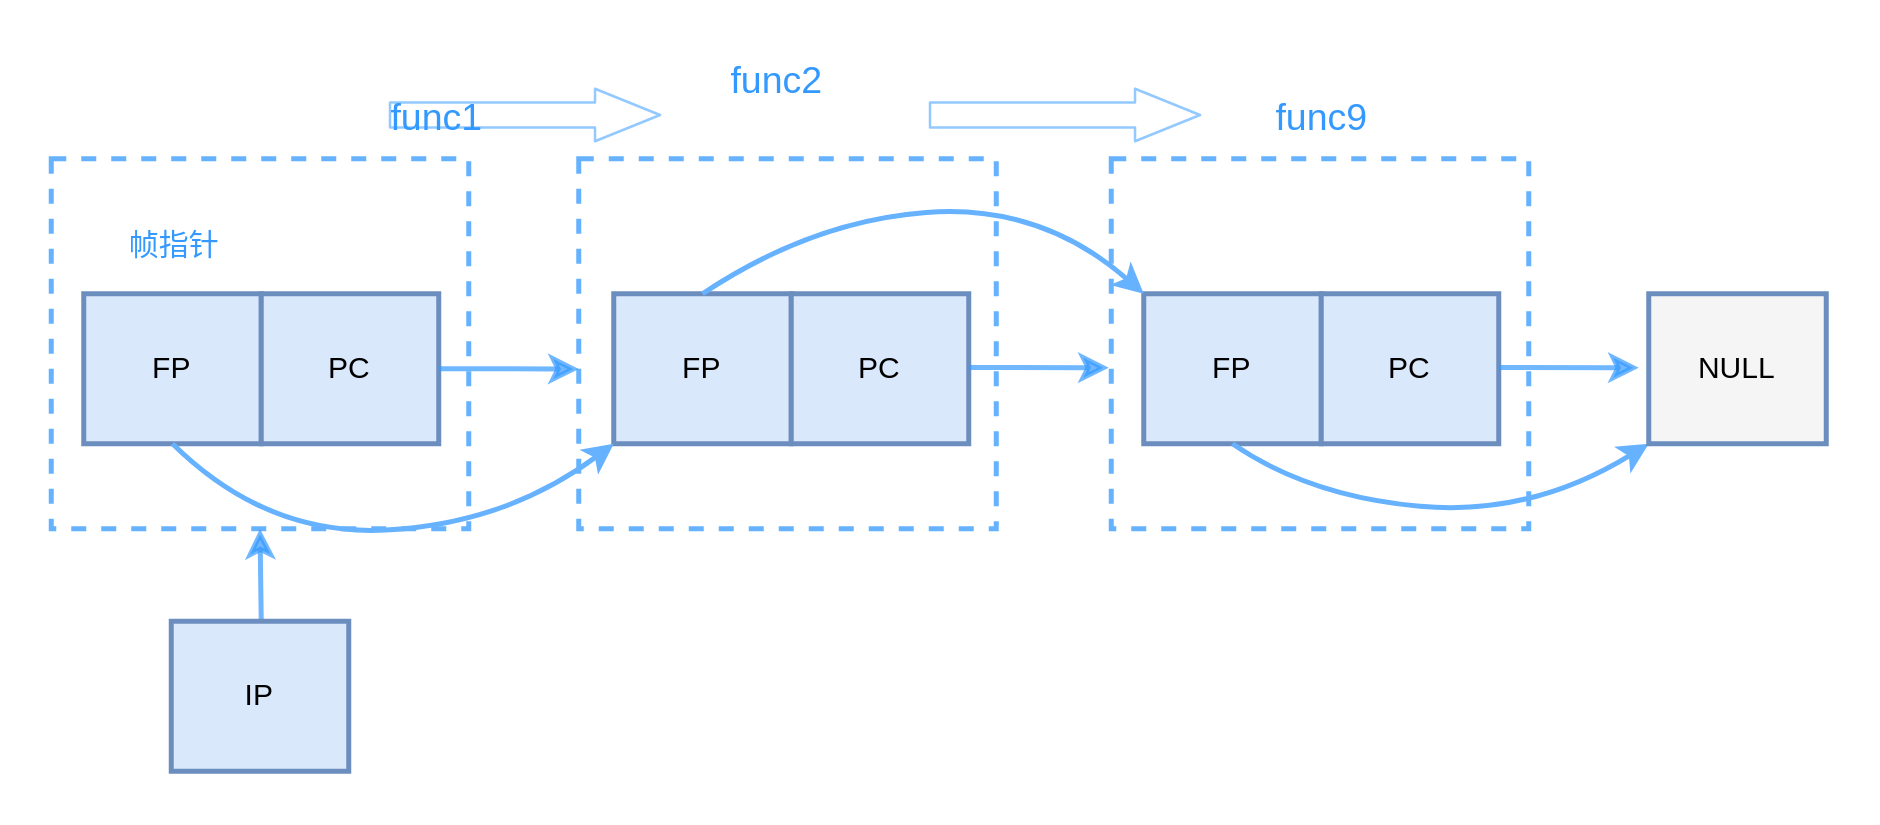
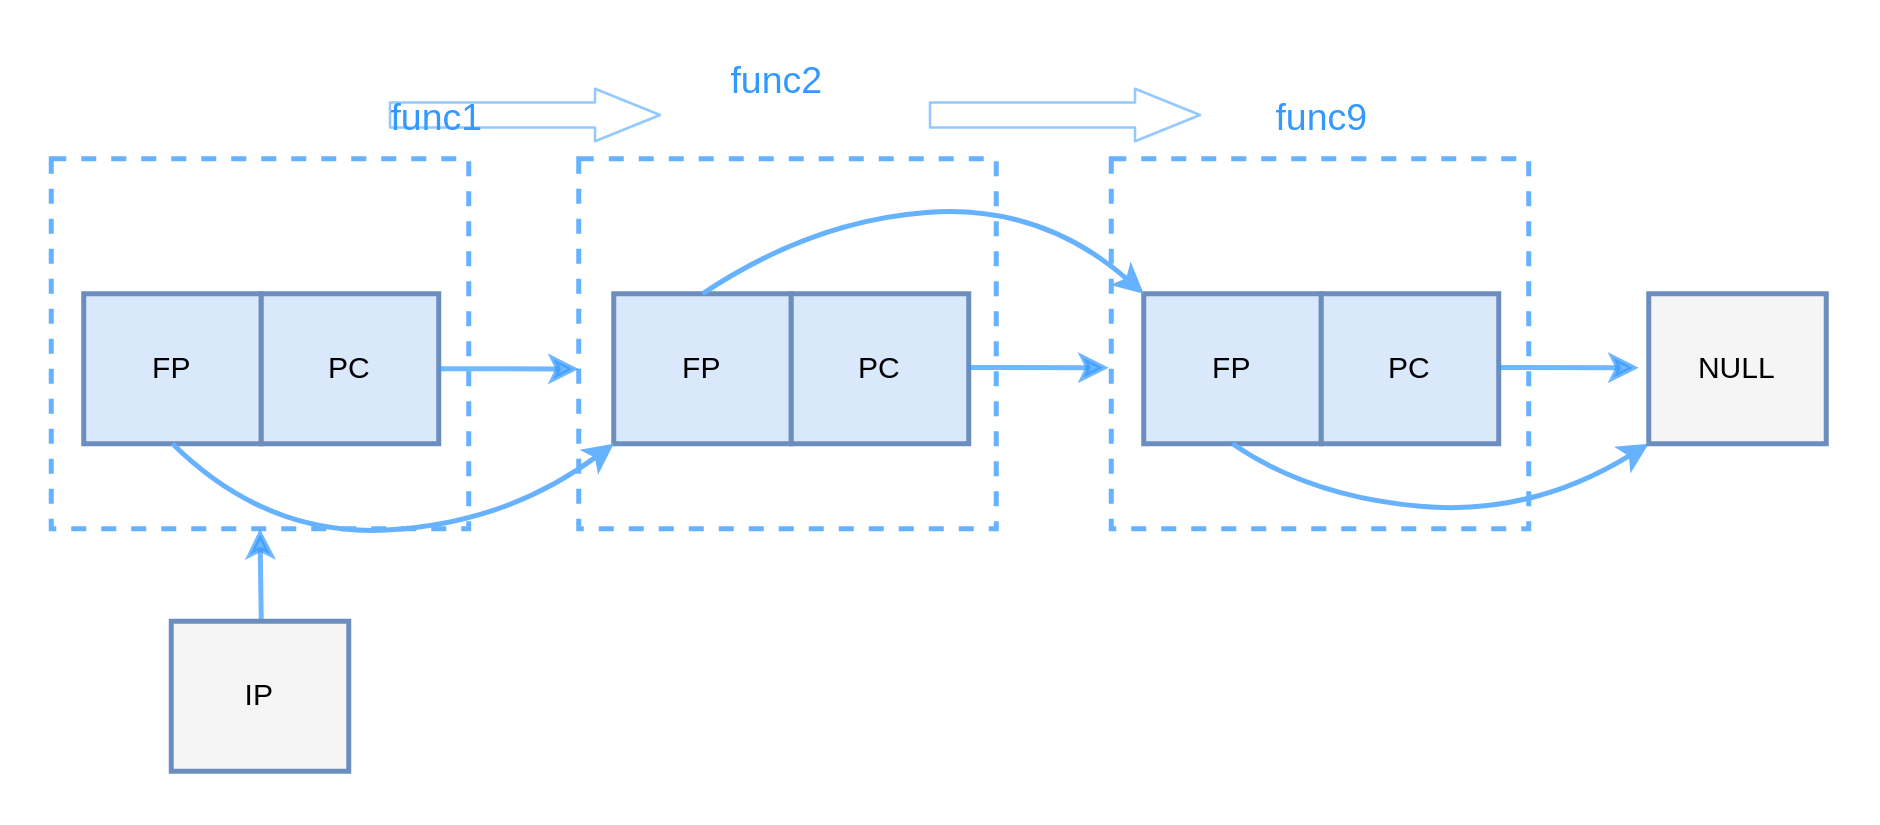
(173, 246) -> none
(260, 696) -> (260, 696)
